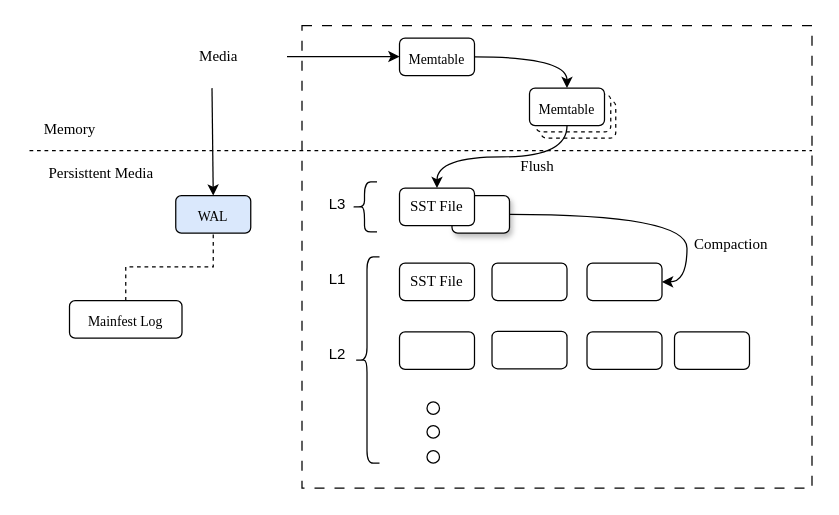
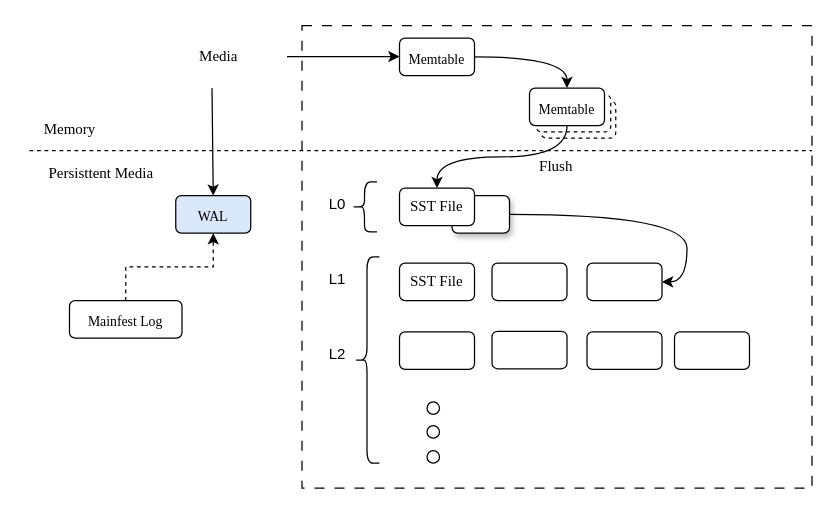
(537, 167) -> (556, 167)
(338, 204) -> (338, 204)
(213, 239) -> (213, 243)
(731, 244) -> none
